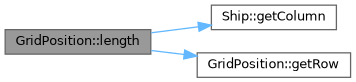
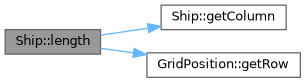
(78, 42) -> (53, 42)
